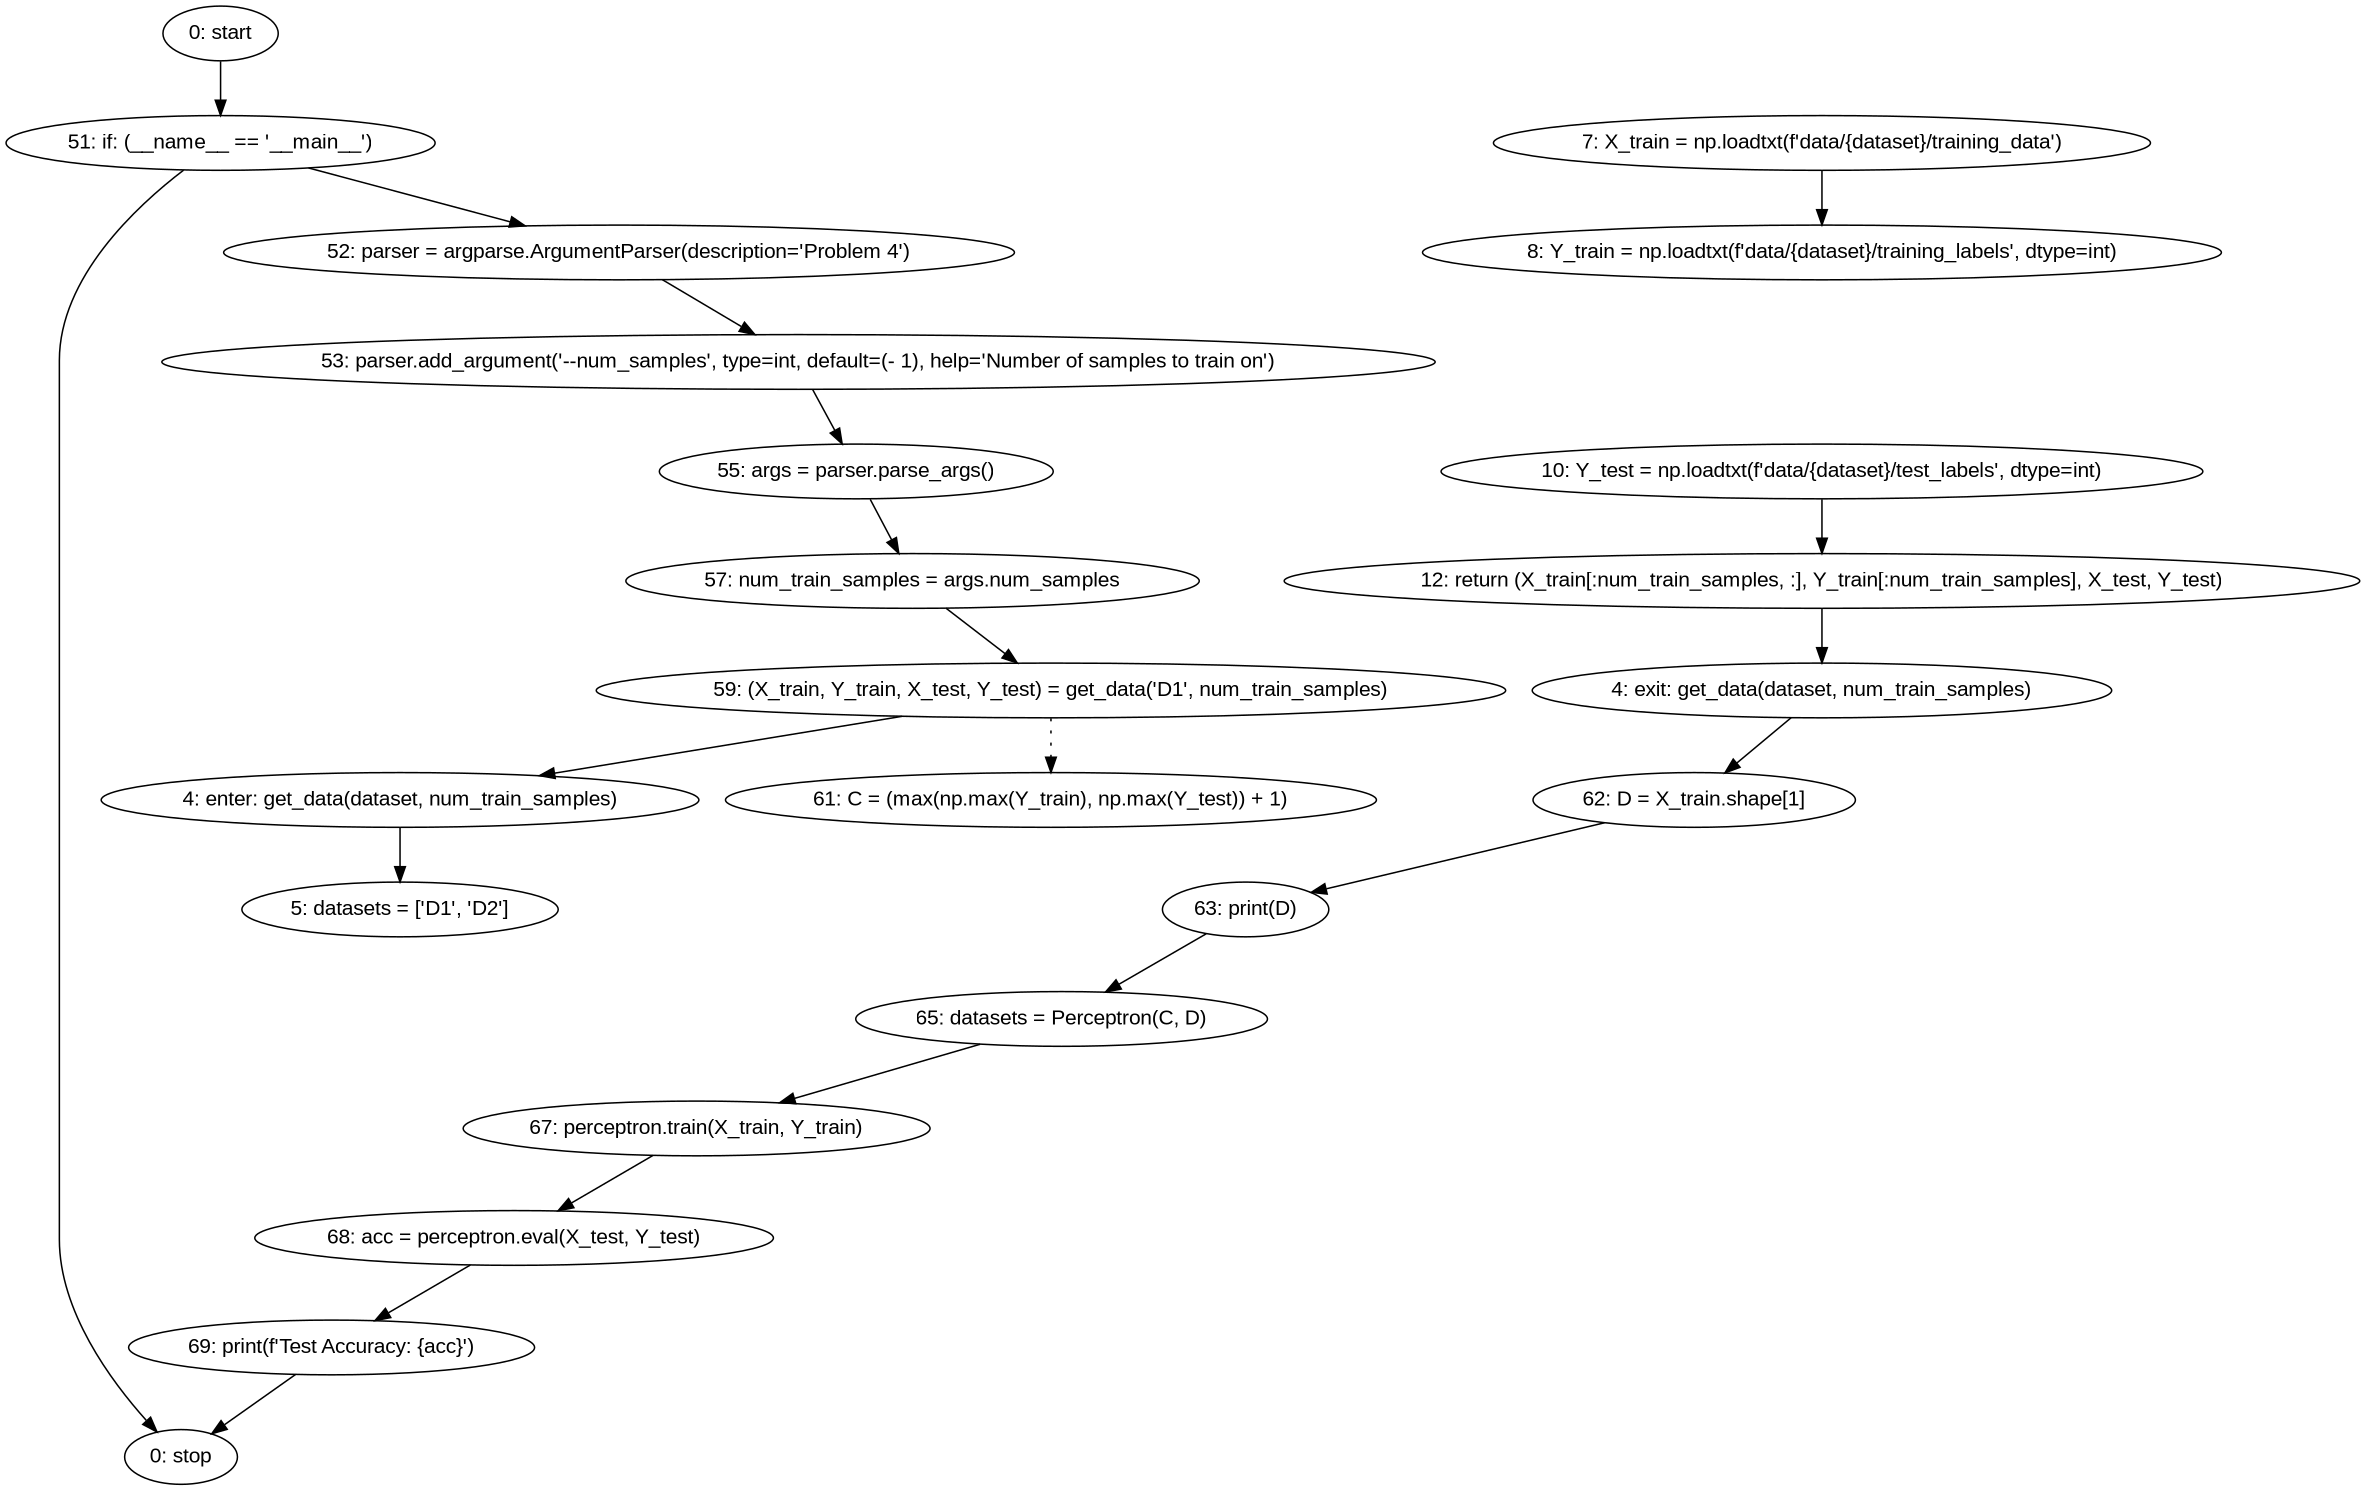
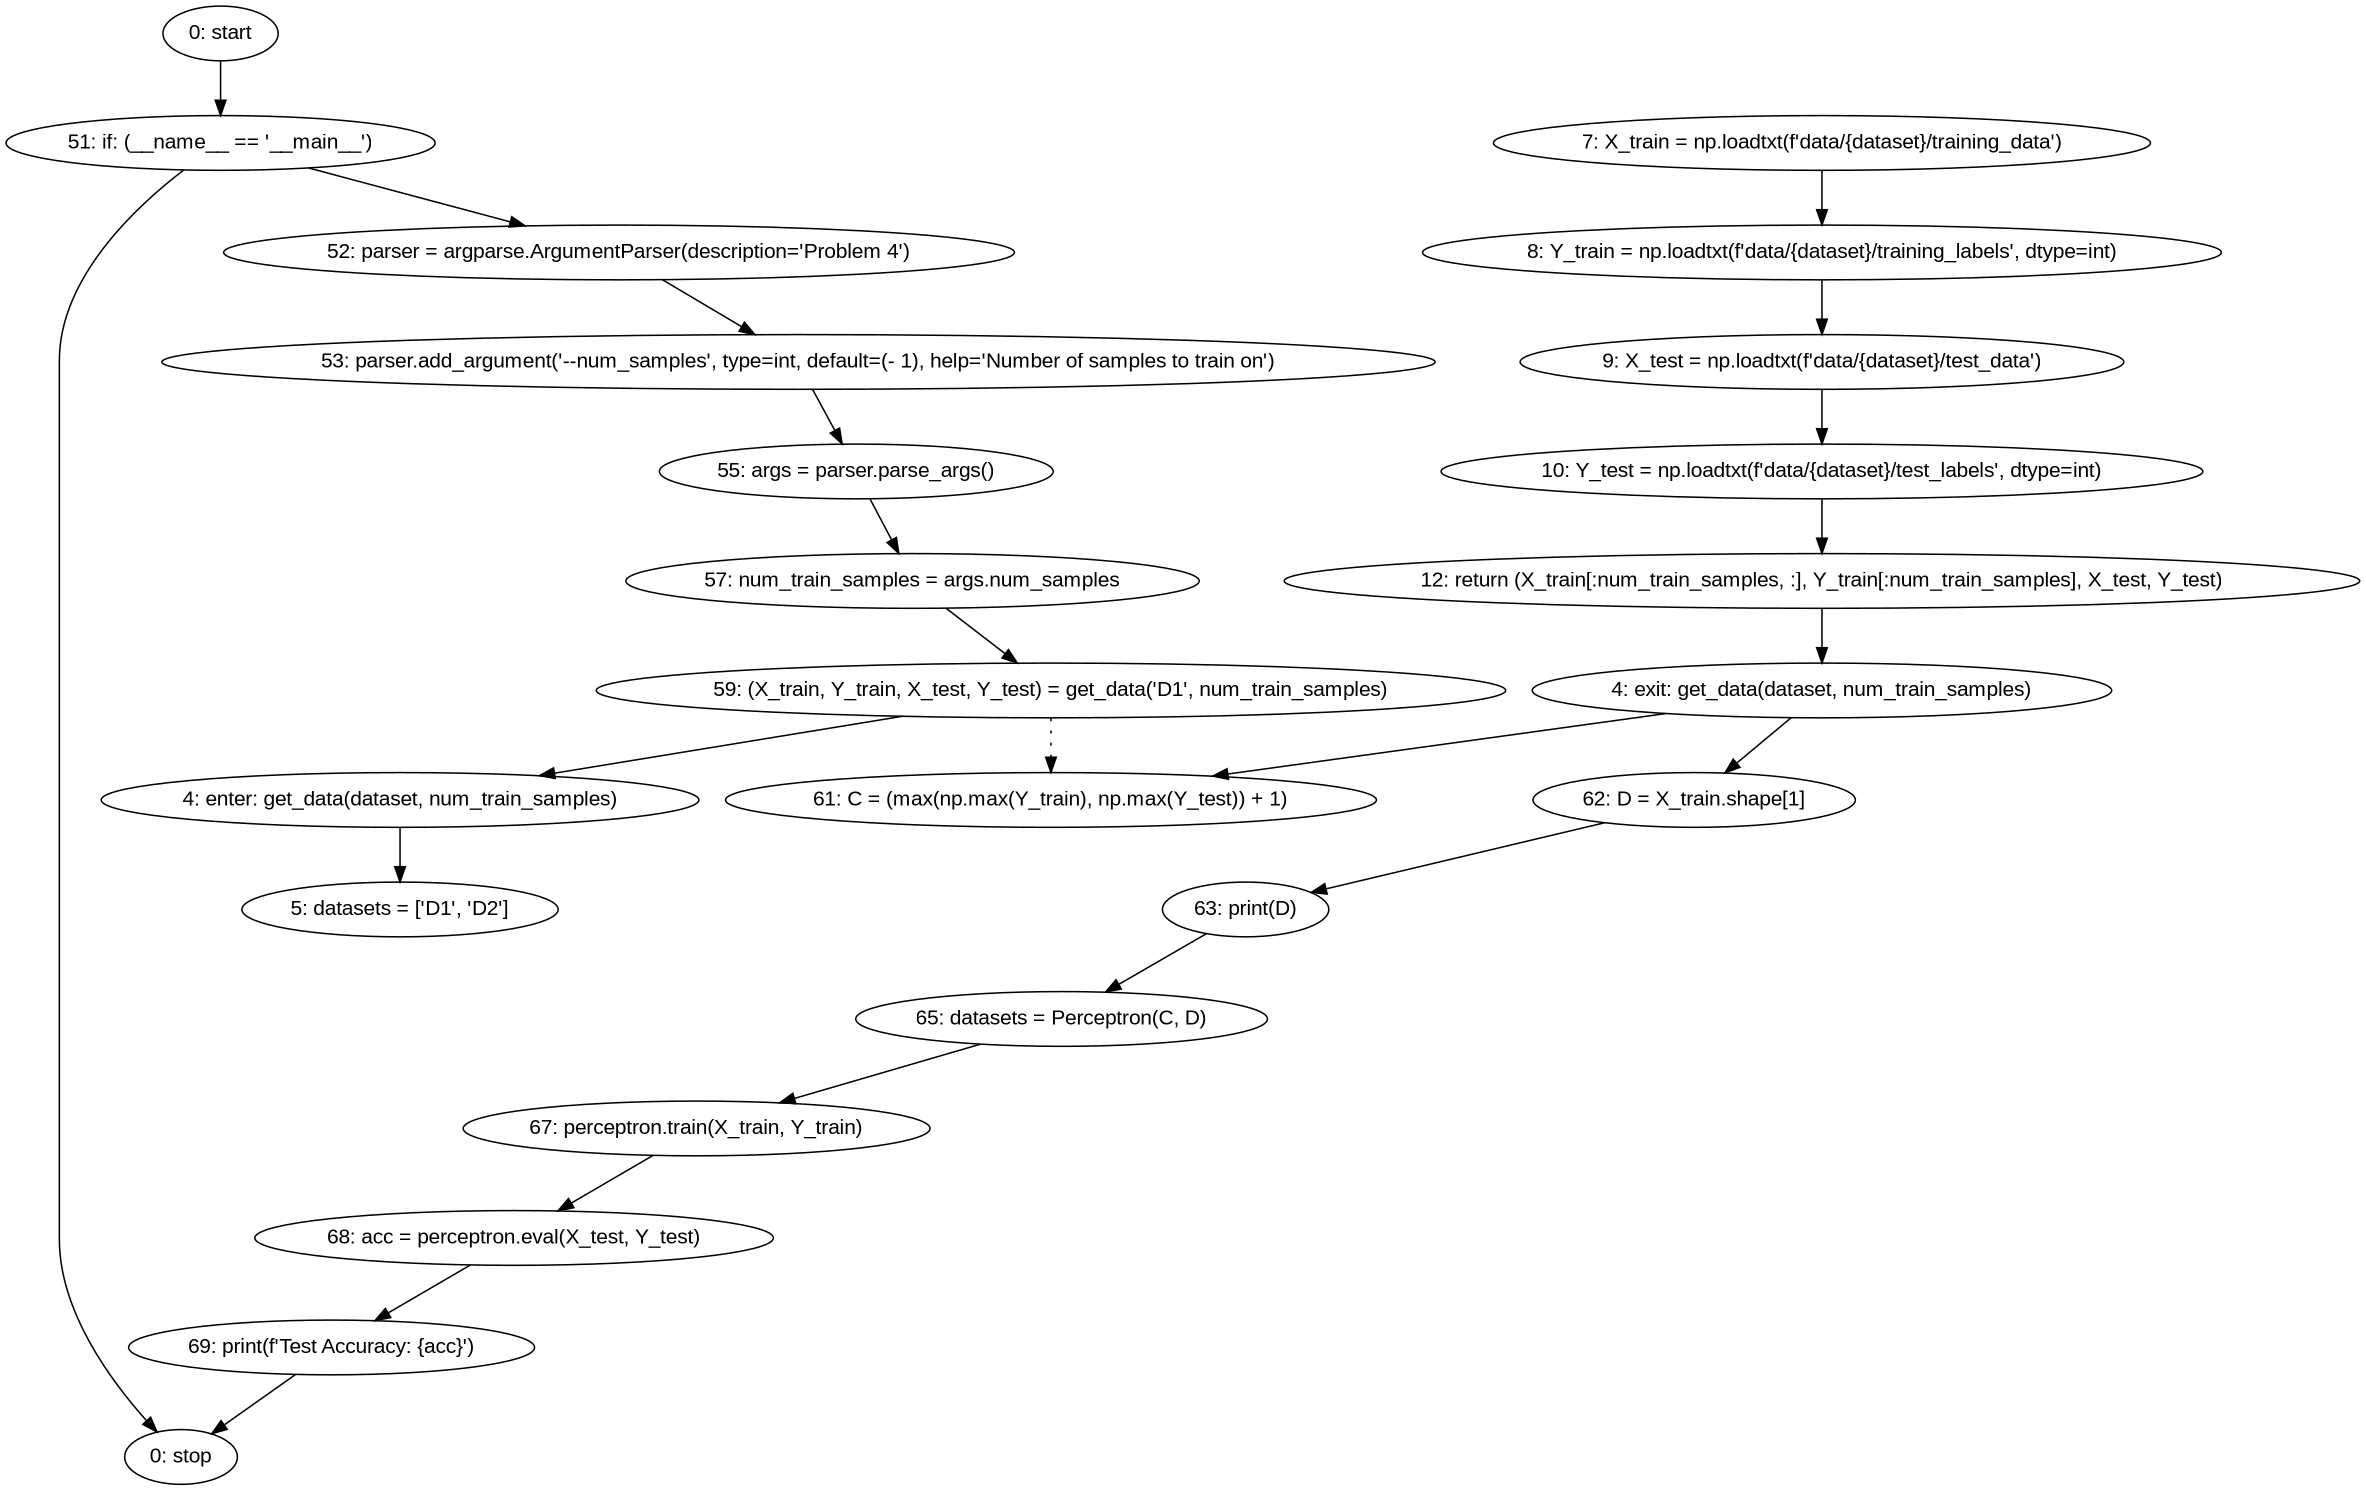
none -> (1822, 362)
none -> (1447, 744)
